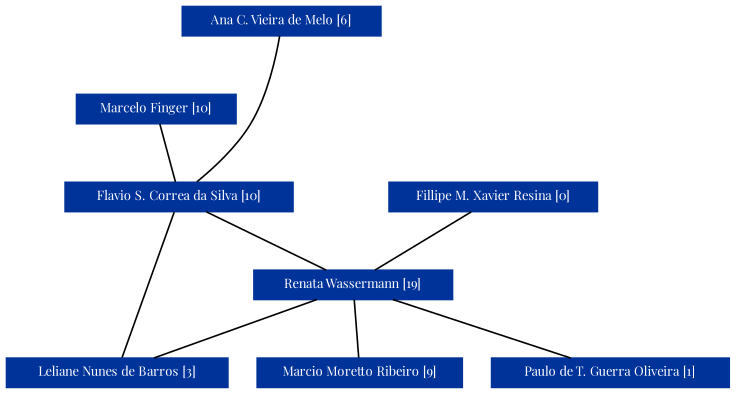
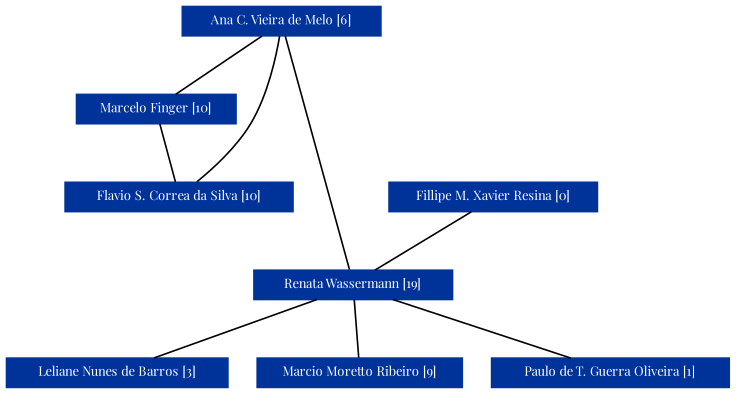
none -> (219, 65)
(266, 241) -> (317, 153)
(148, 285) -> none
